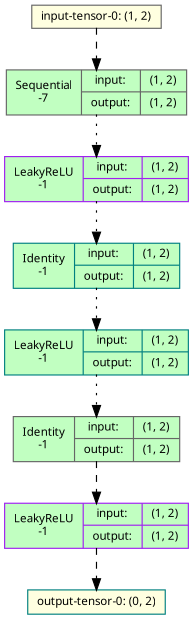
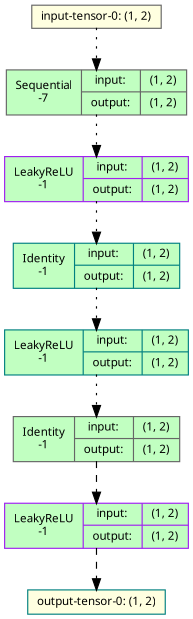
(96, 43) -> (96, 43)
(96, 602) -> (96, 602)
